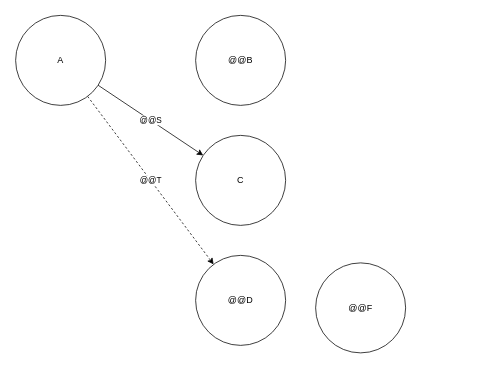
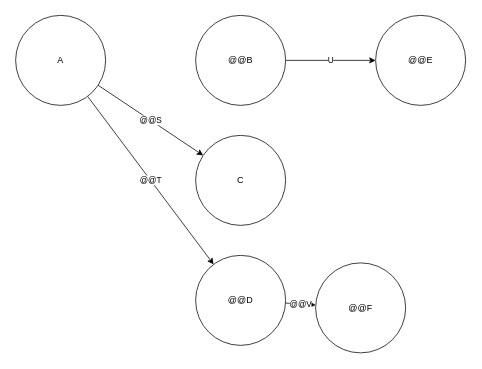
none -> (327, 60)
none -> (420, 60)
(117, 136) -> (117, 136)
none -> (297, 304)
